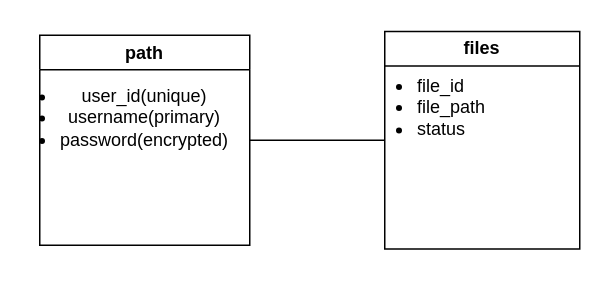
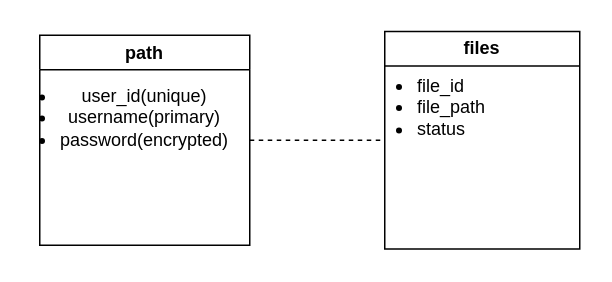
(317, 140) -> (317, 140)
